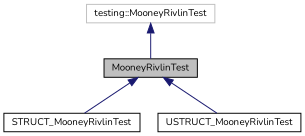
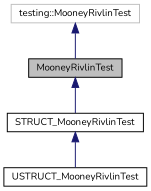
(194, 98) -> (75, 155)
